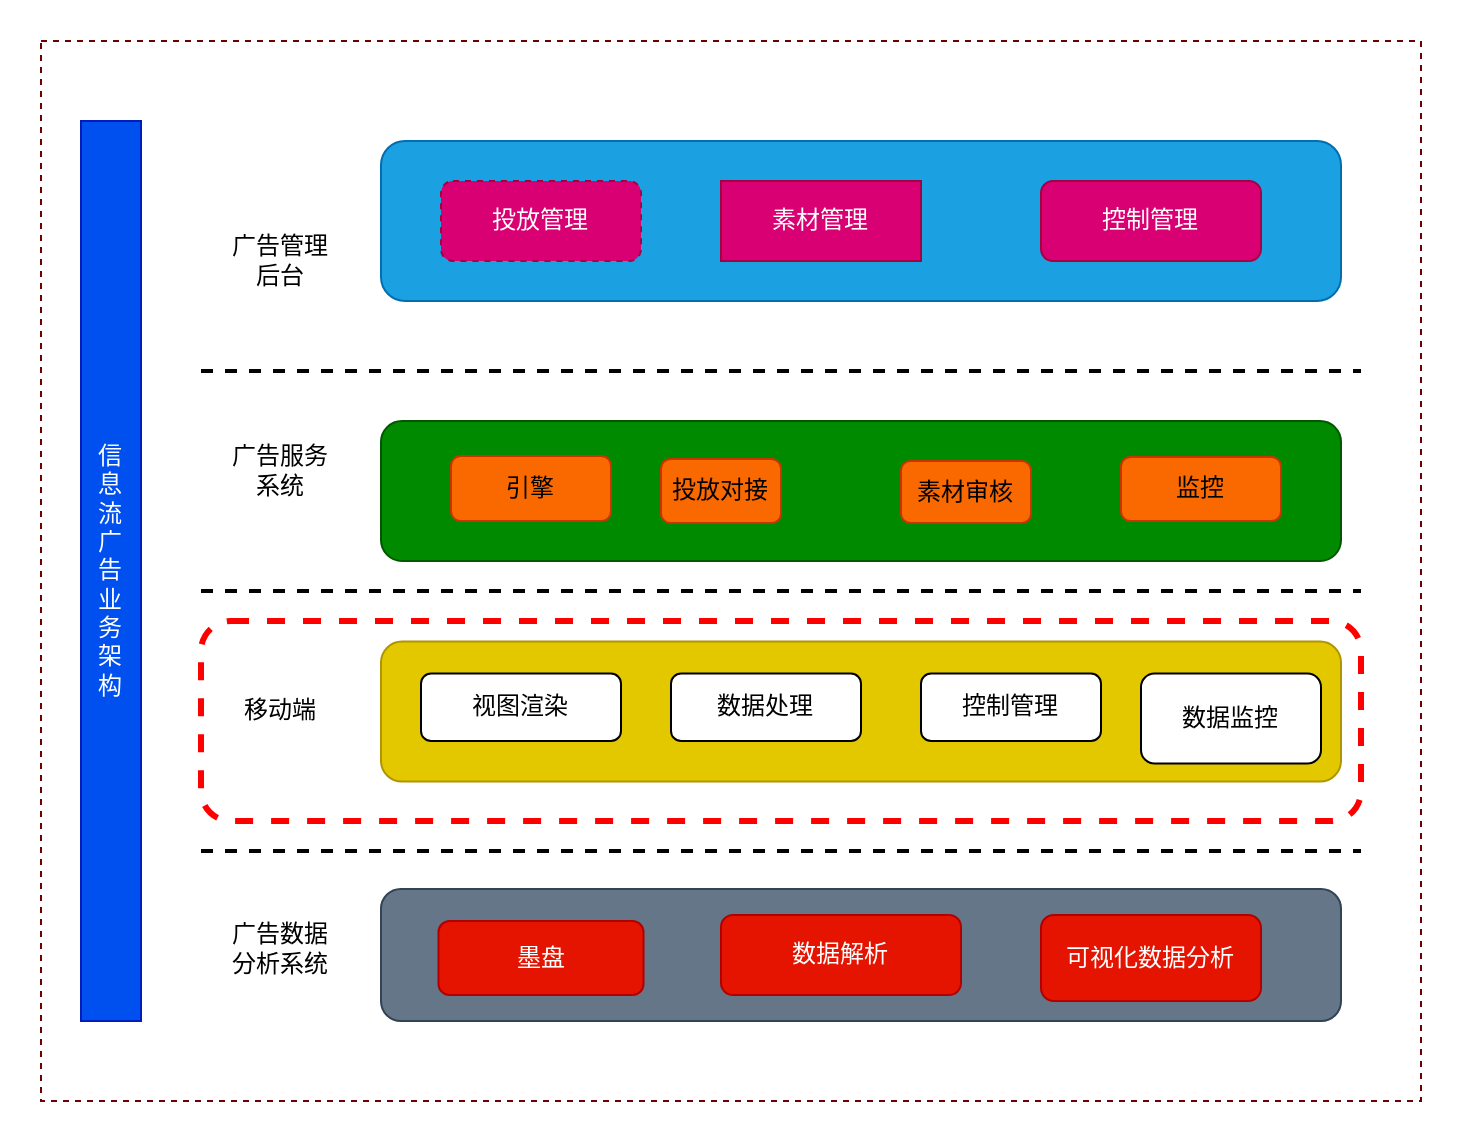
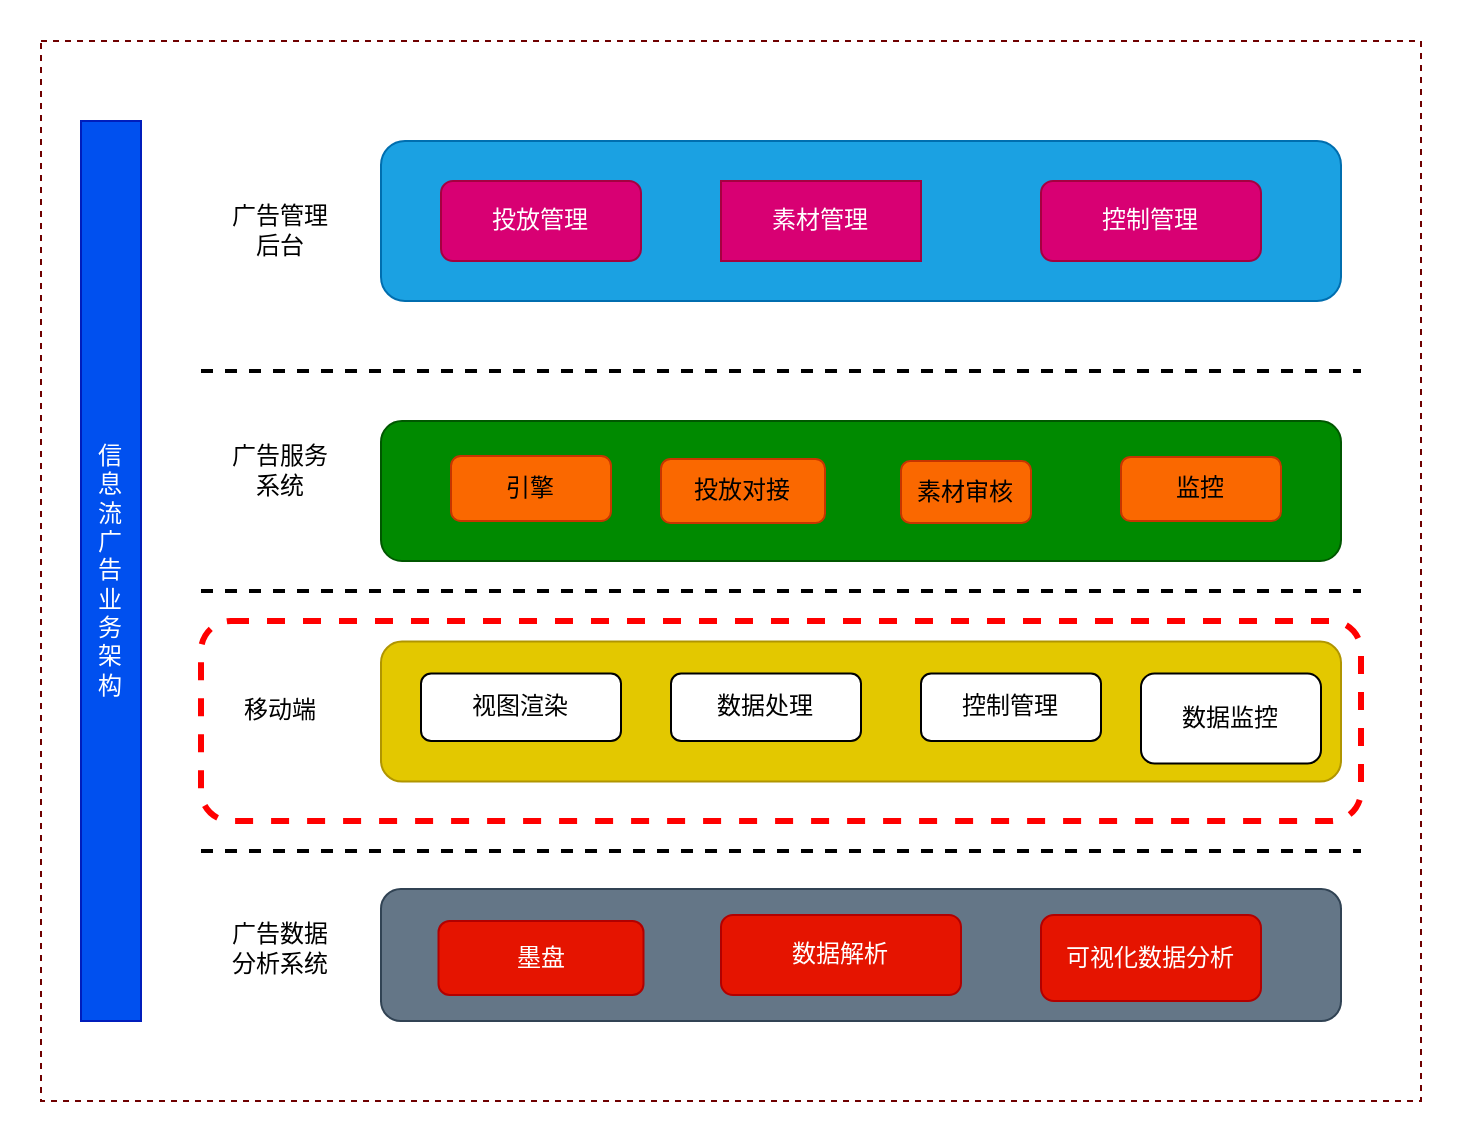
(541, 221) -> (541, 221)
(281, 261) -> (281, 231)
(721, 491) -> (743, 491)
